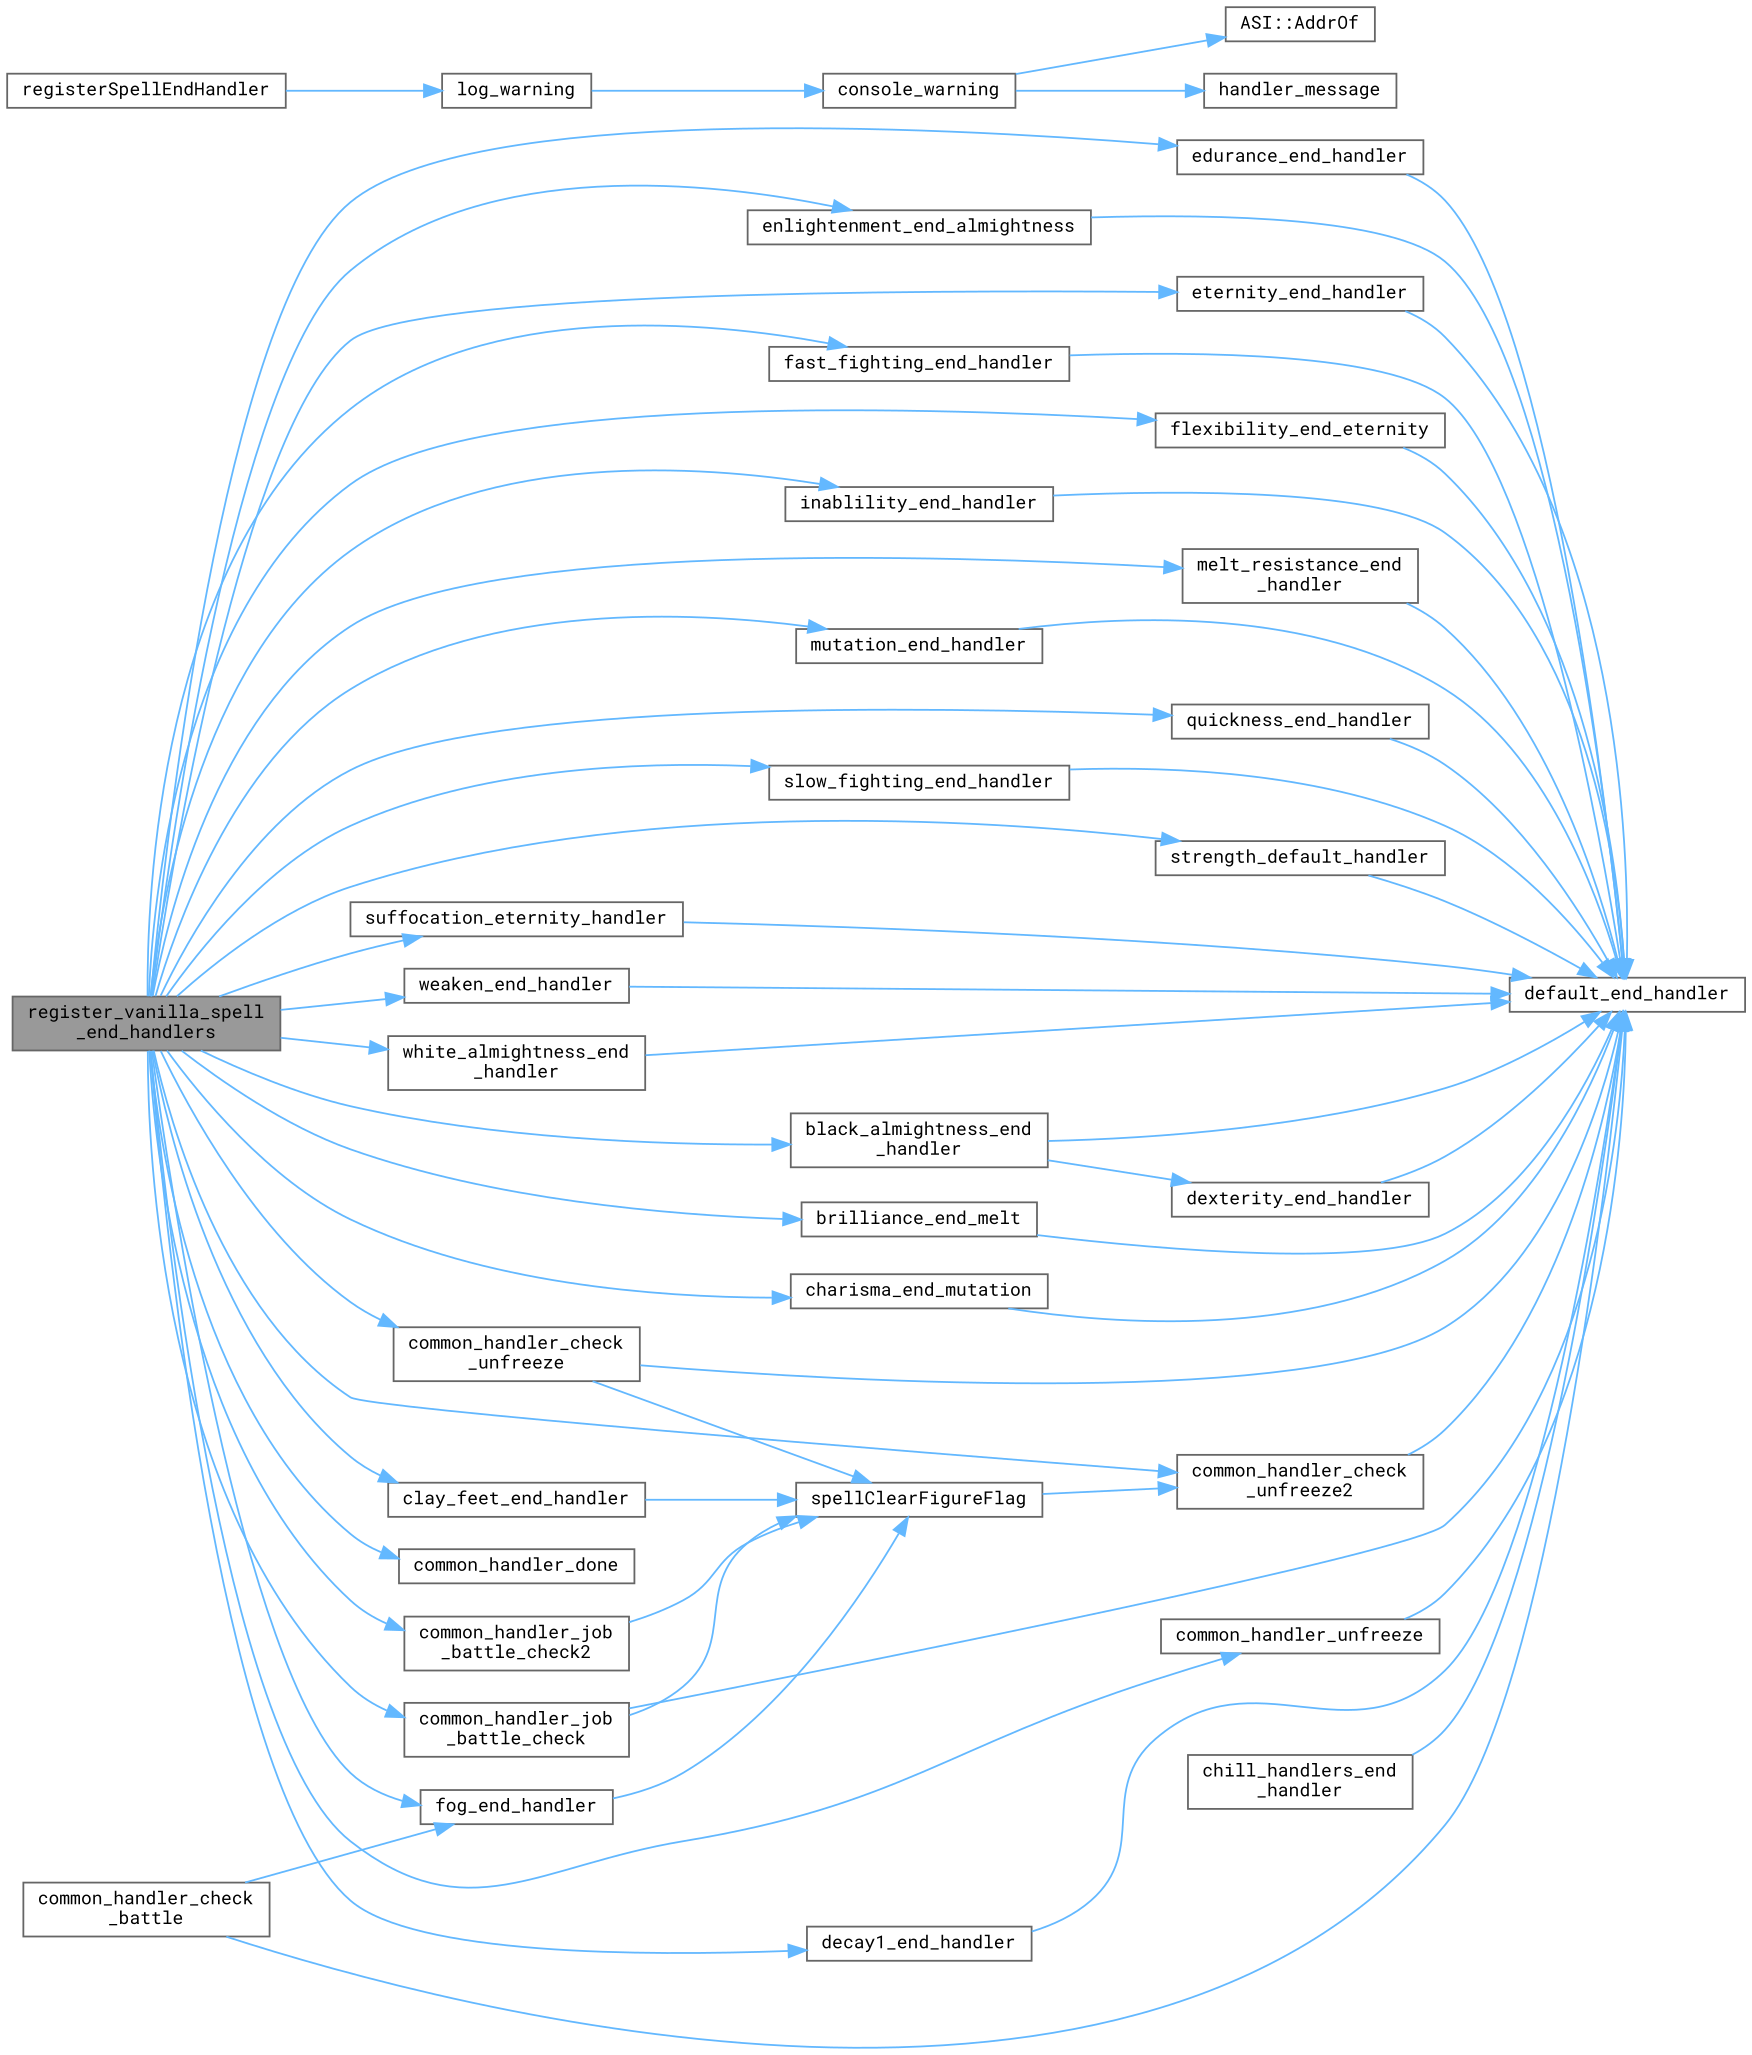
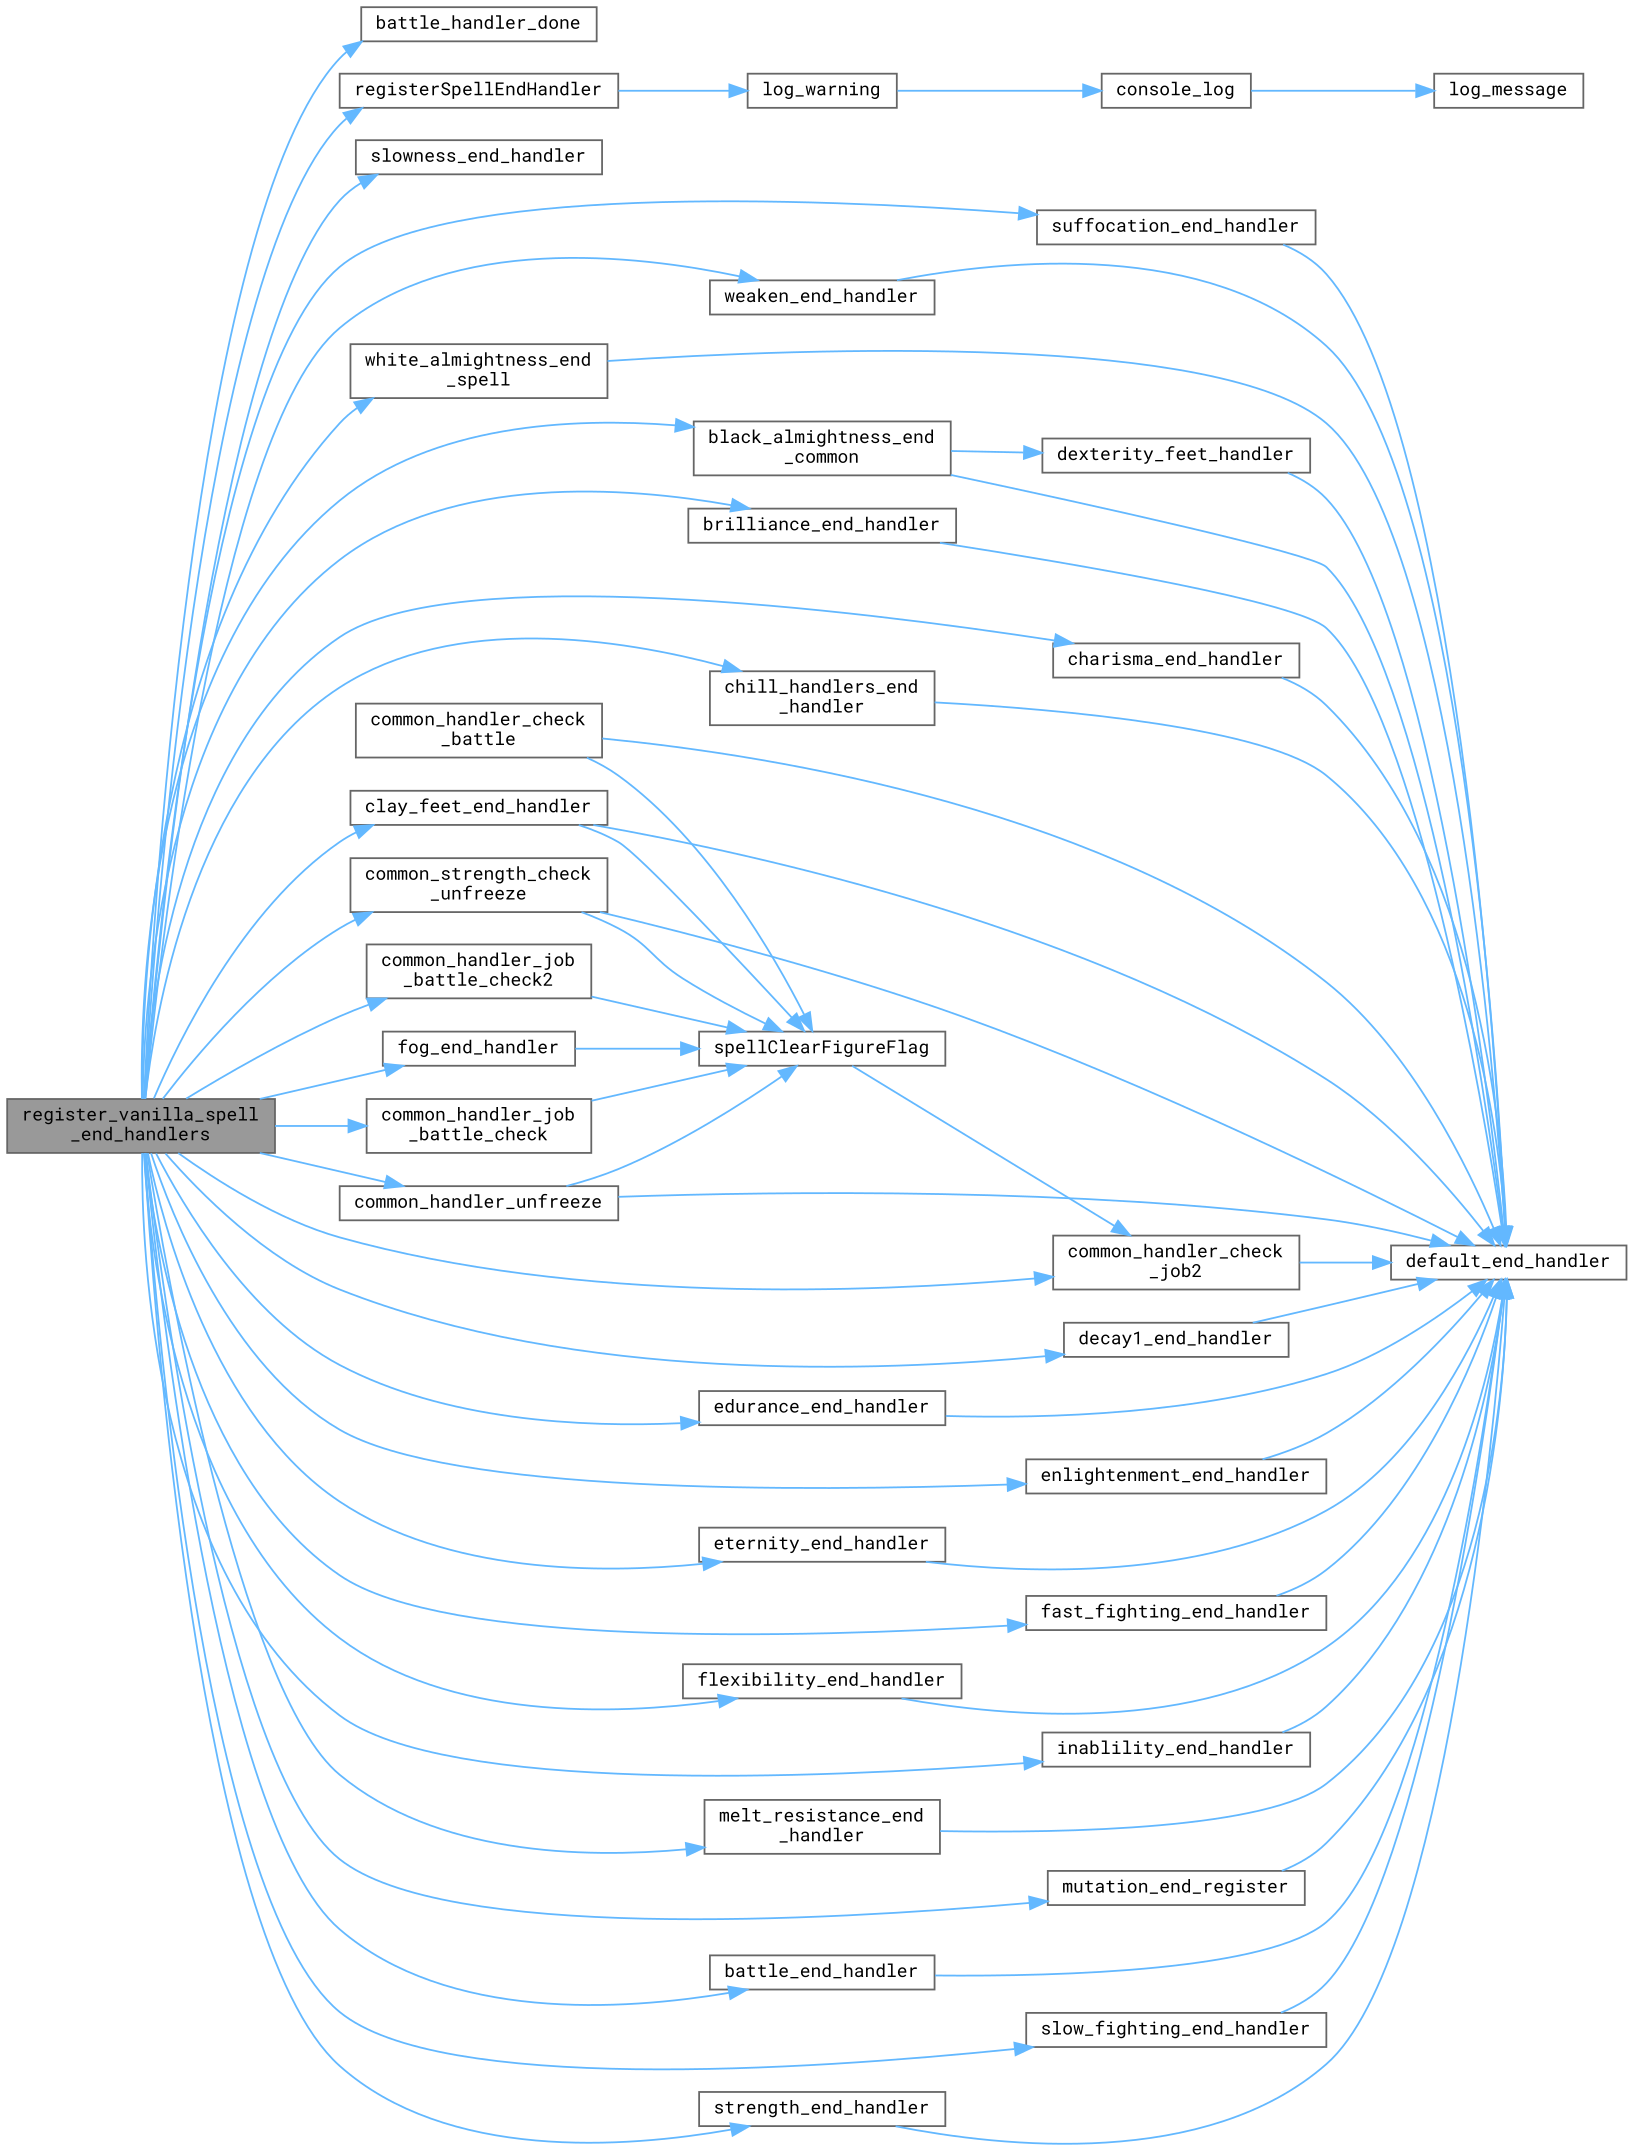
(1300, 24) -> none
(919, 91) -> (1176, 91)
(1300, 91) -> (1509, 91)
none -> (479, 157)
(919, 227) -> (1176, 1476)
(1300, 430) -> (822, 1681)
none -> (222, 446)
(919, 646) -> (1176, 1888)
none -> (311, 711)
(1300, 722) -> (822, 1972)
(1300, 858) -> (822, 2109)
(517, 919) -> (1176, 227)
(517, 1063) -> (479, 371)
none -> (679, 1140)
(919, 1140) -> (822, 448)
(1300, 1200) -> (1176, 456)
(919, 1219) -> (822, 526)
(919, 1291) -> (1176, 660)
(517, 1354) -> (479, 885)
(1300, 1482) -> (1176, 1262)
(517, 1566) -> (479, 24)
(1302, 1567) -> (1075, 956)
(340, 1856) -> (713, 870)
